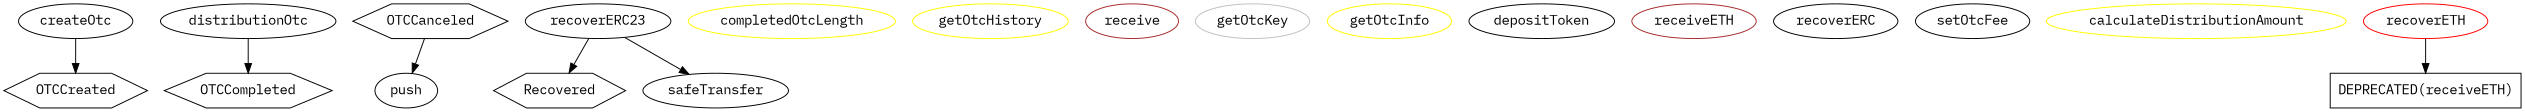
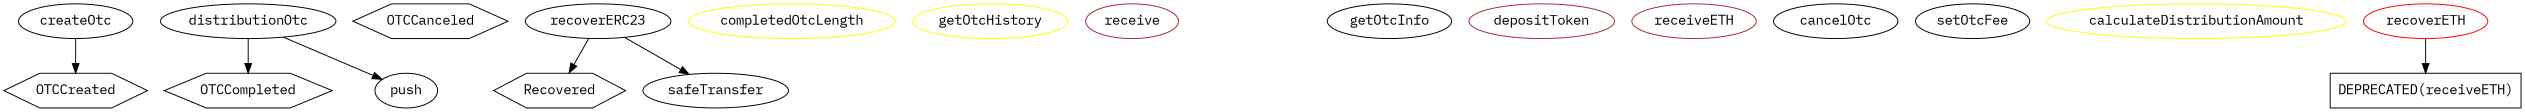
(1253, 21) -> none
(1389, 21) -> (1389, 21)
(1542, 21) -> (1542, 21)
(1836, 21) -> (1836, 21)
(420, 51) -> (328, 56)
